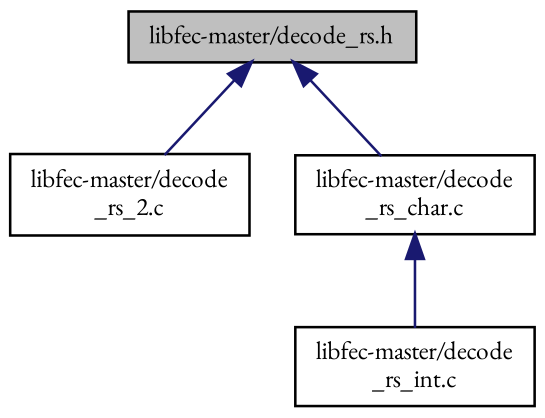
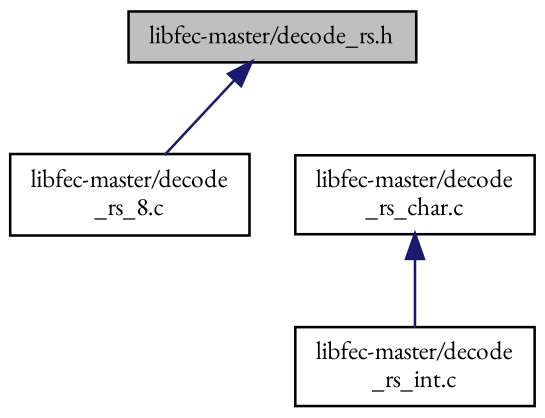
(346, 118) -> none
(130, 195) -> (130, 195)
